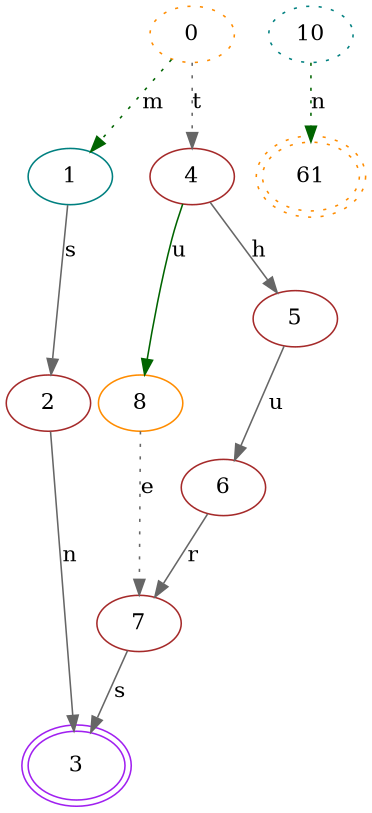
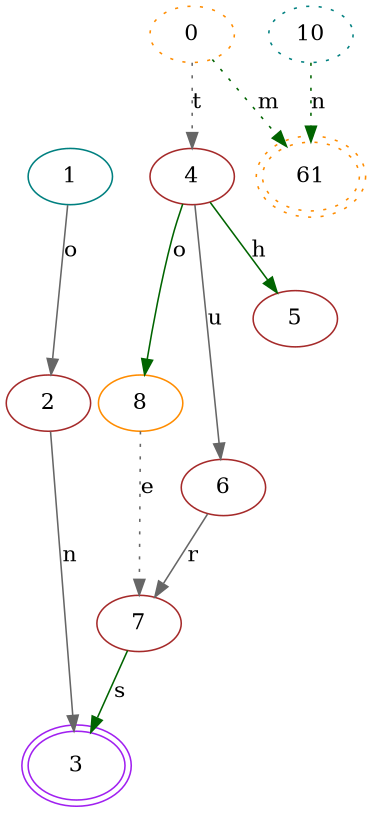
(136, 99) -> (244, 97)
(239, 241) -> (239, 241)
(71, 251) -> (71, 251)
(180, 251) -> (180, 251)
(263, 396) -> (207, 324)
(113, 684) -> (113, 684)
